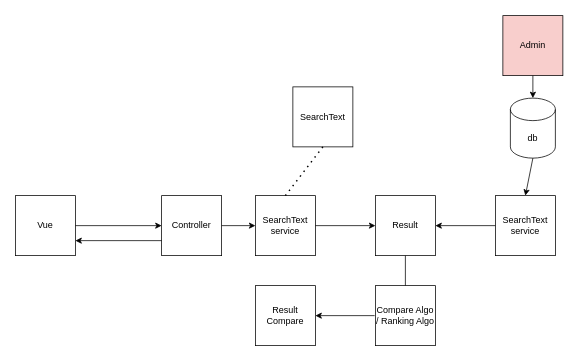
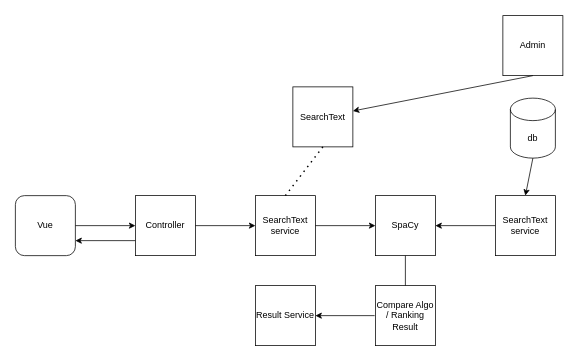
(533, 45) -> (533, 45)
(533, 91) -> (444, 93)
(45, 225) -> (45, 225)
(192, 225) -> (165, 225)
(405, 225) -> (405, 225)
(285, 315) -> (285, 315)
(405, 315) -> (405, 315)
